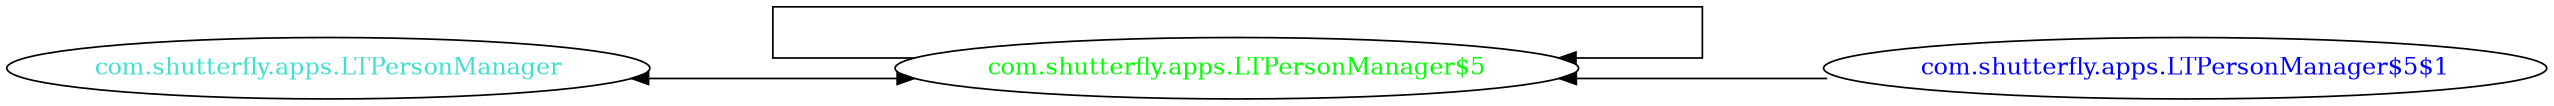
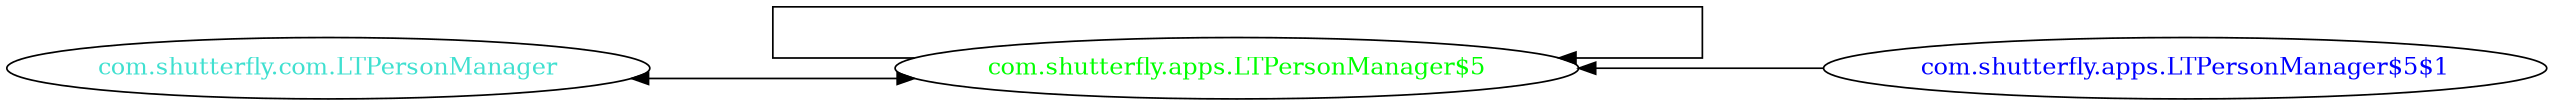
(328, 68) -> (328, 68)
(1702, 78) -> (1710, 68)
